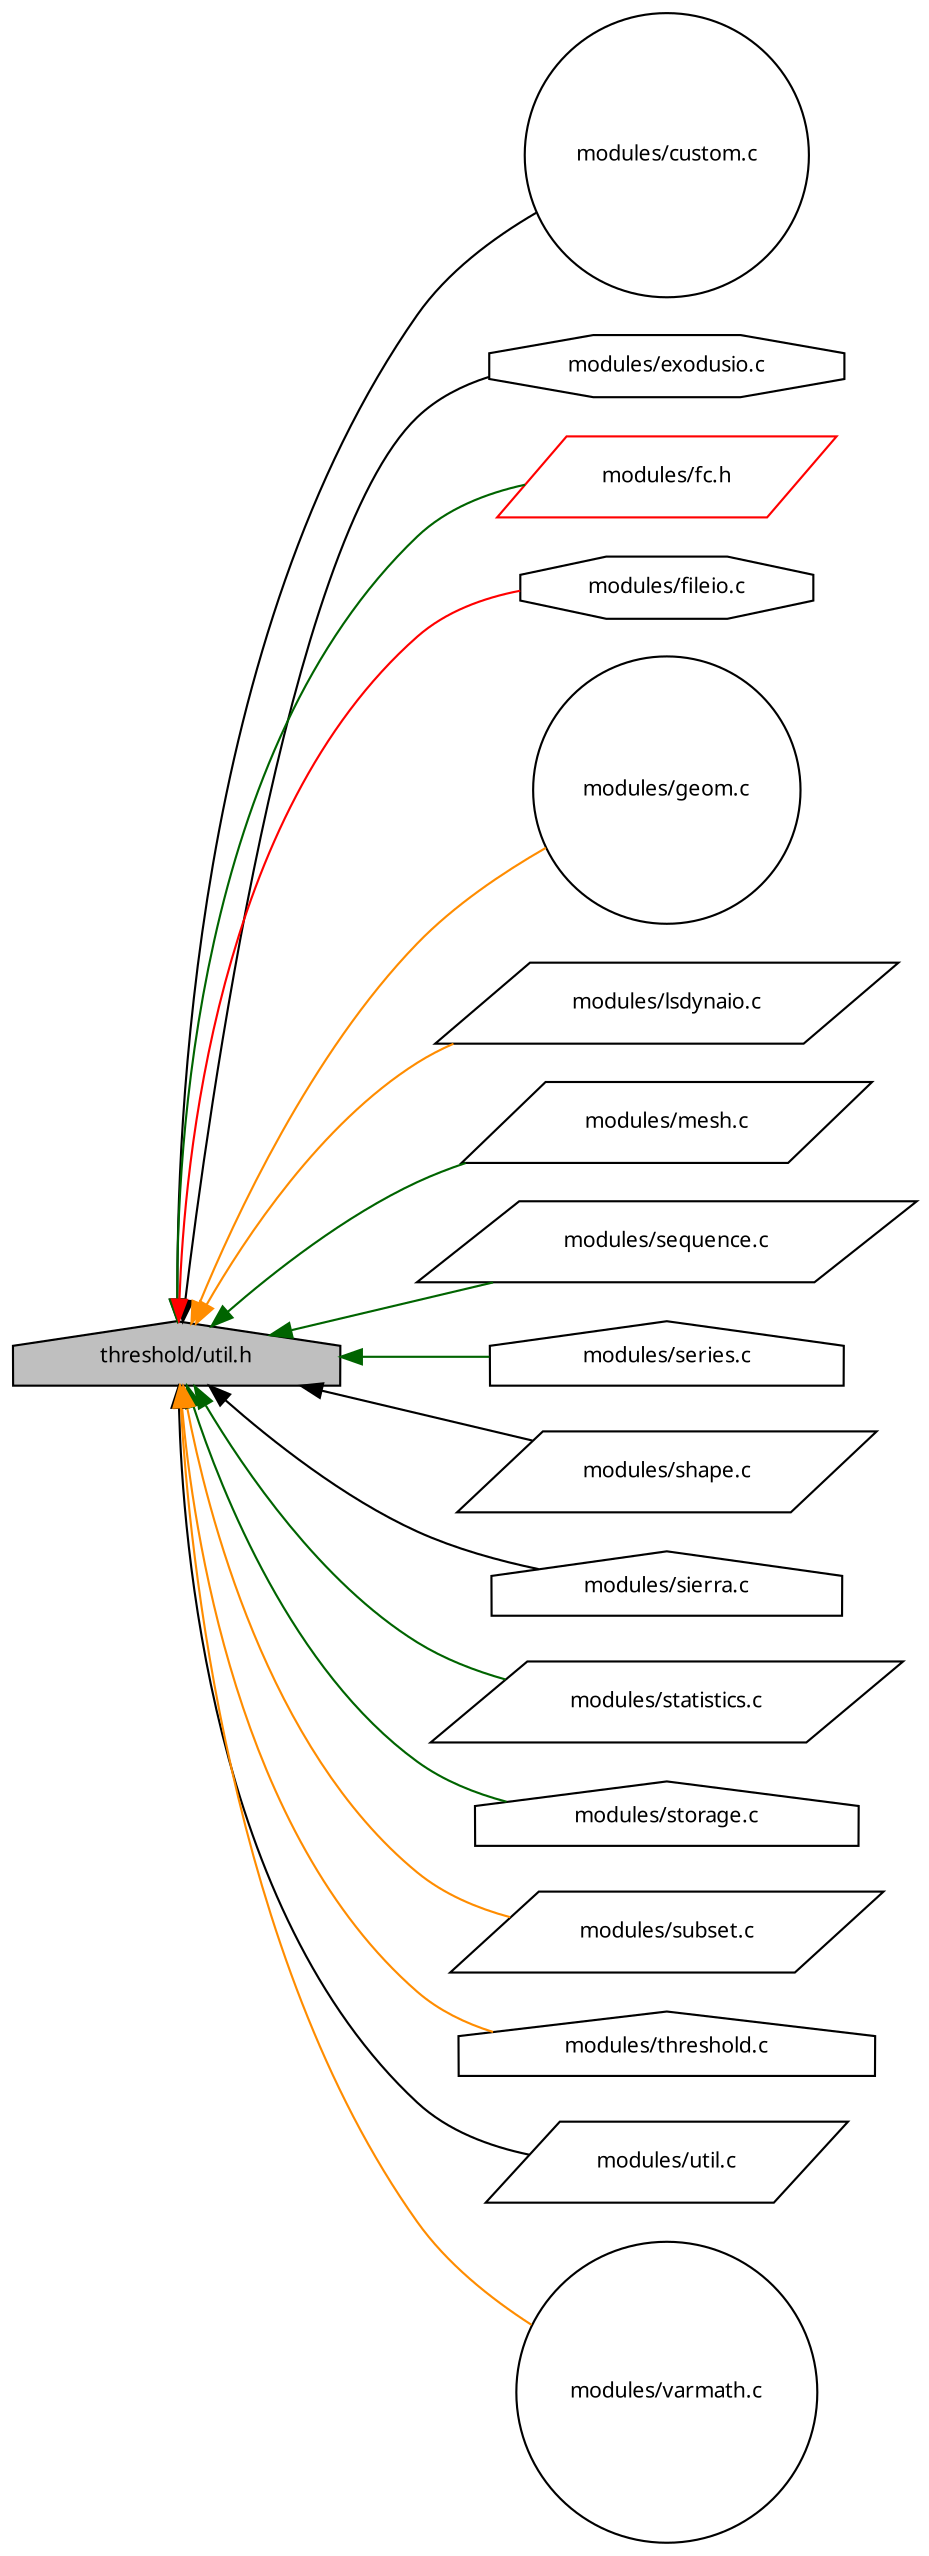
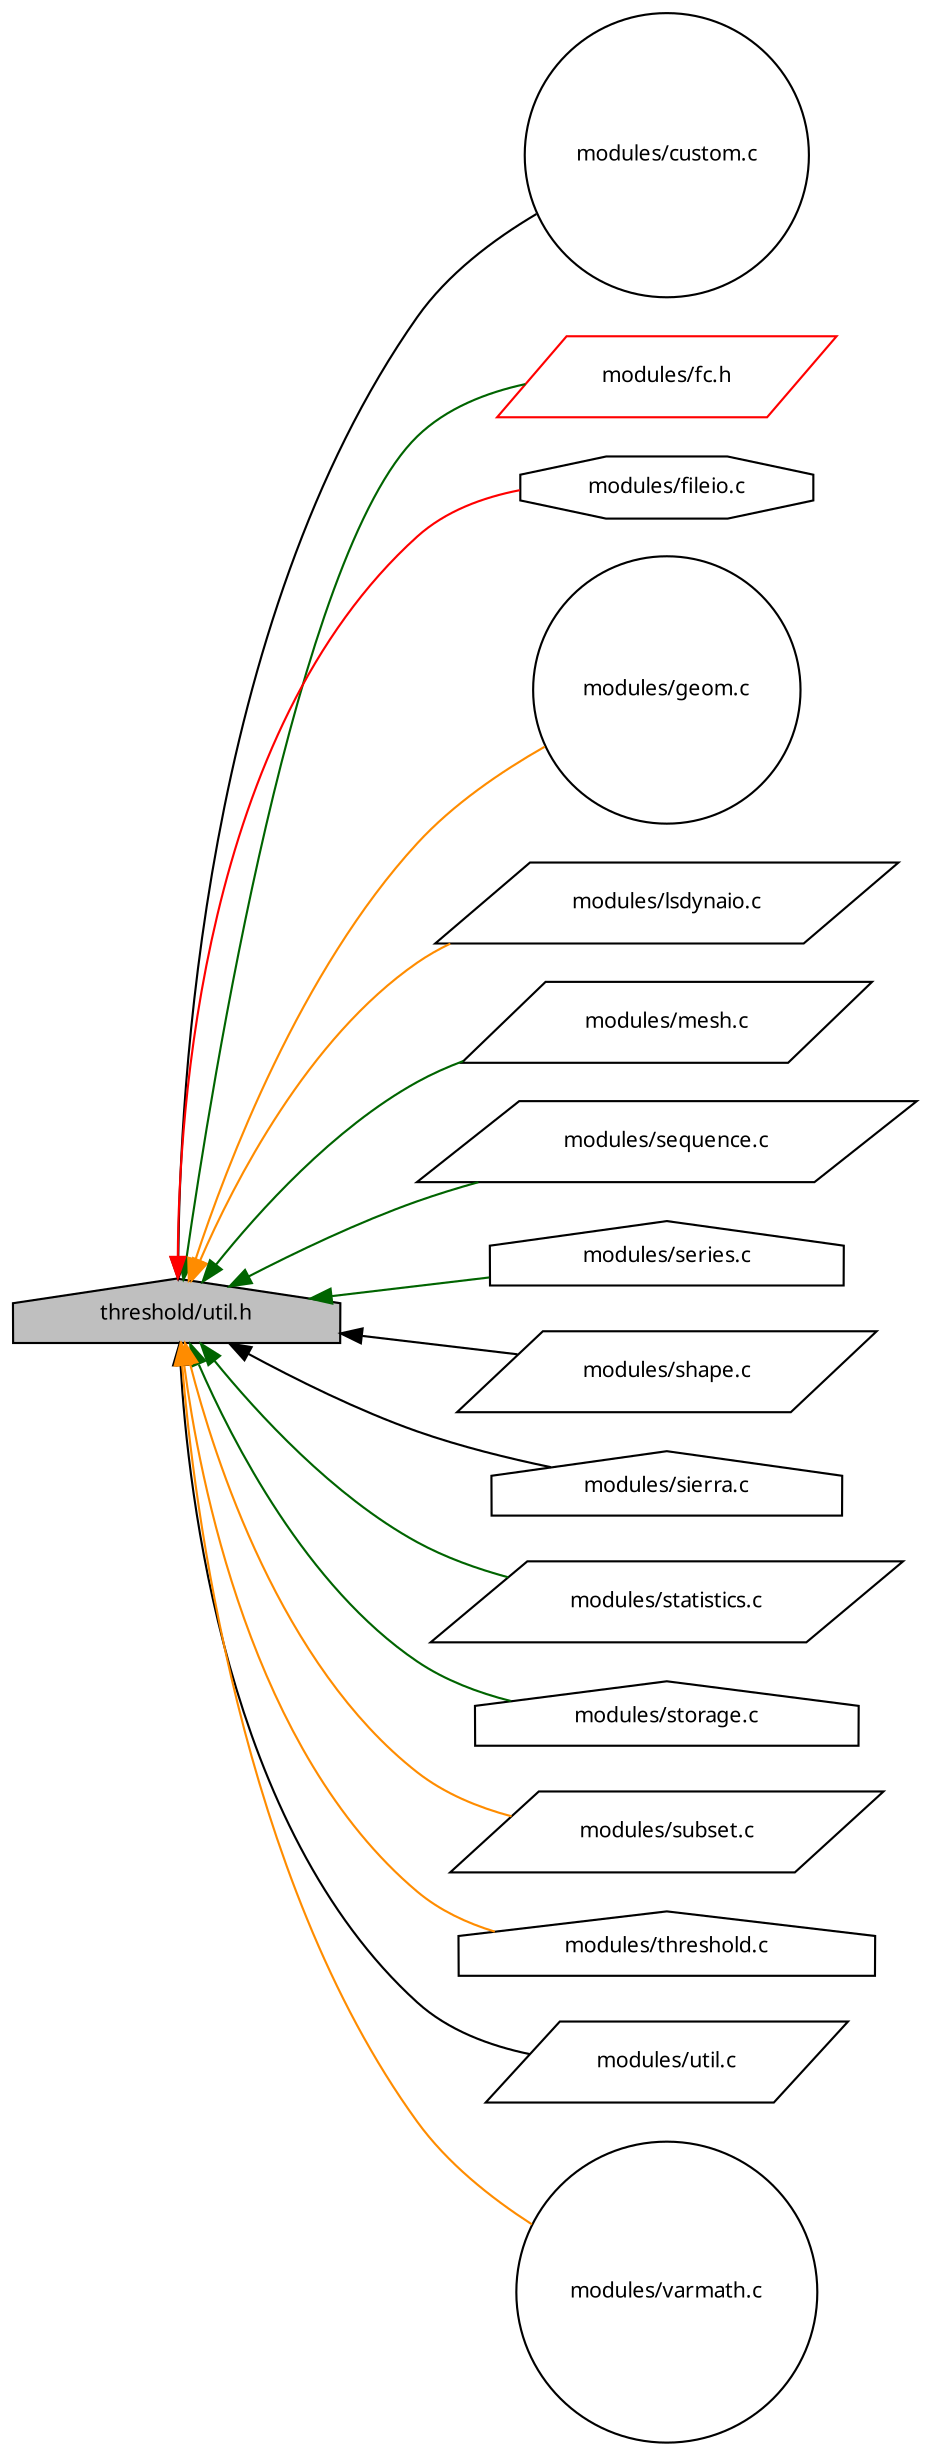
(667, 366) -> none
